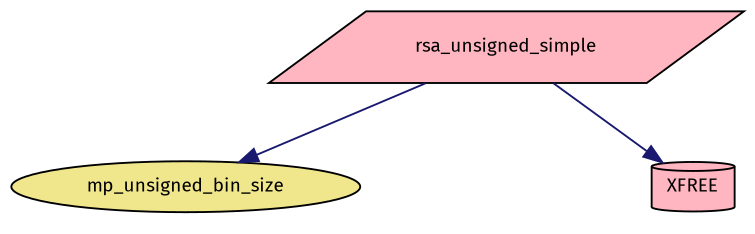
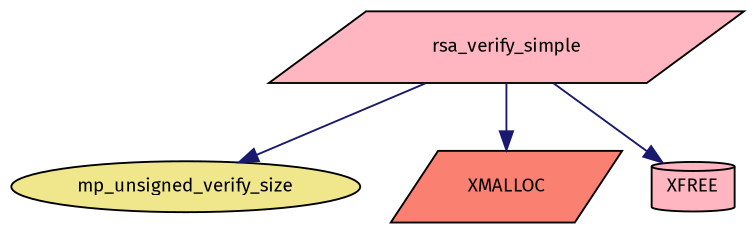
(506, 47) -> (506, 47)
(186, 187) -> (186, 187)
none -> (506, 187)
